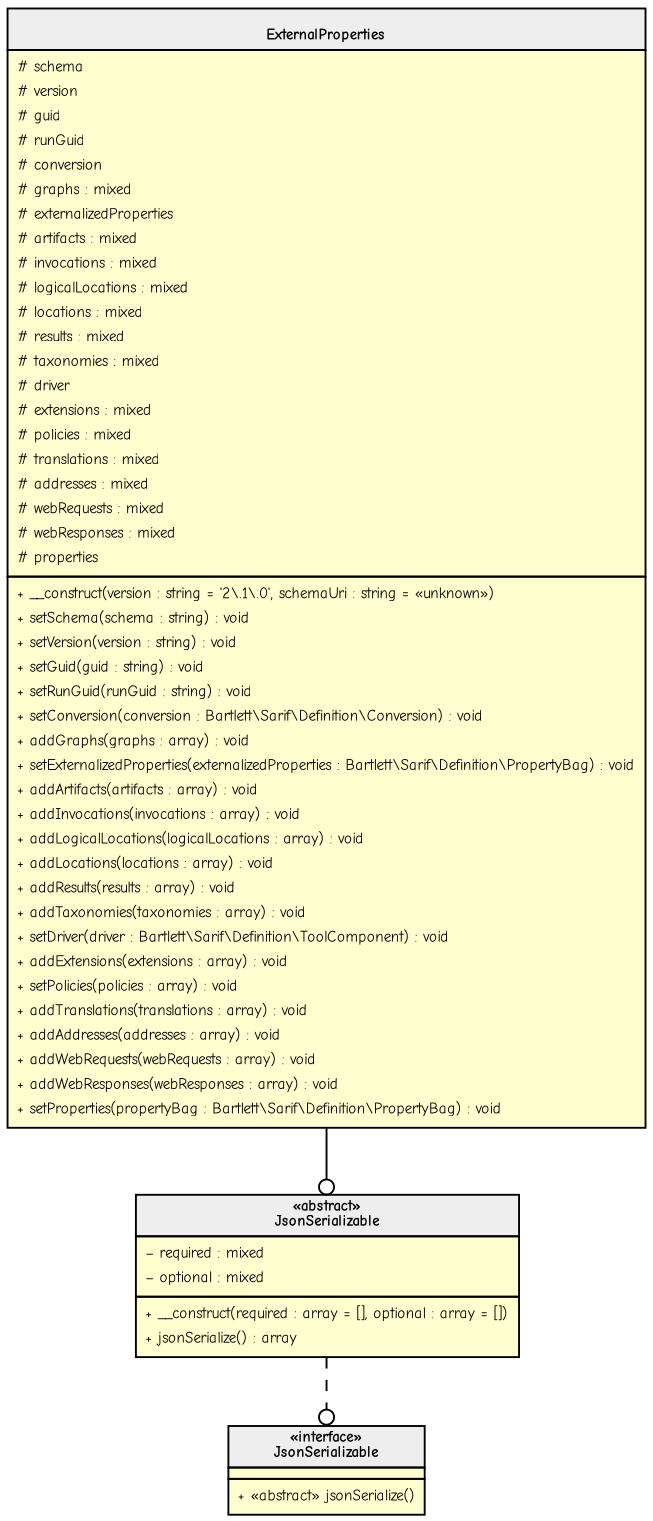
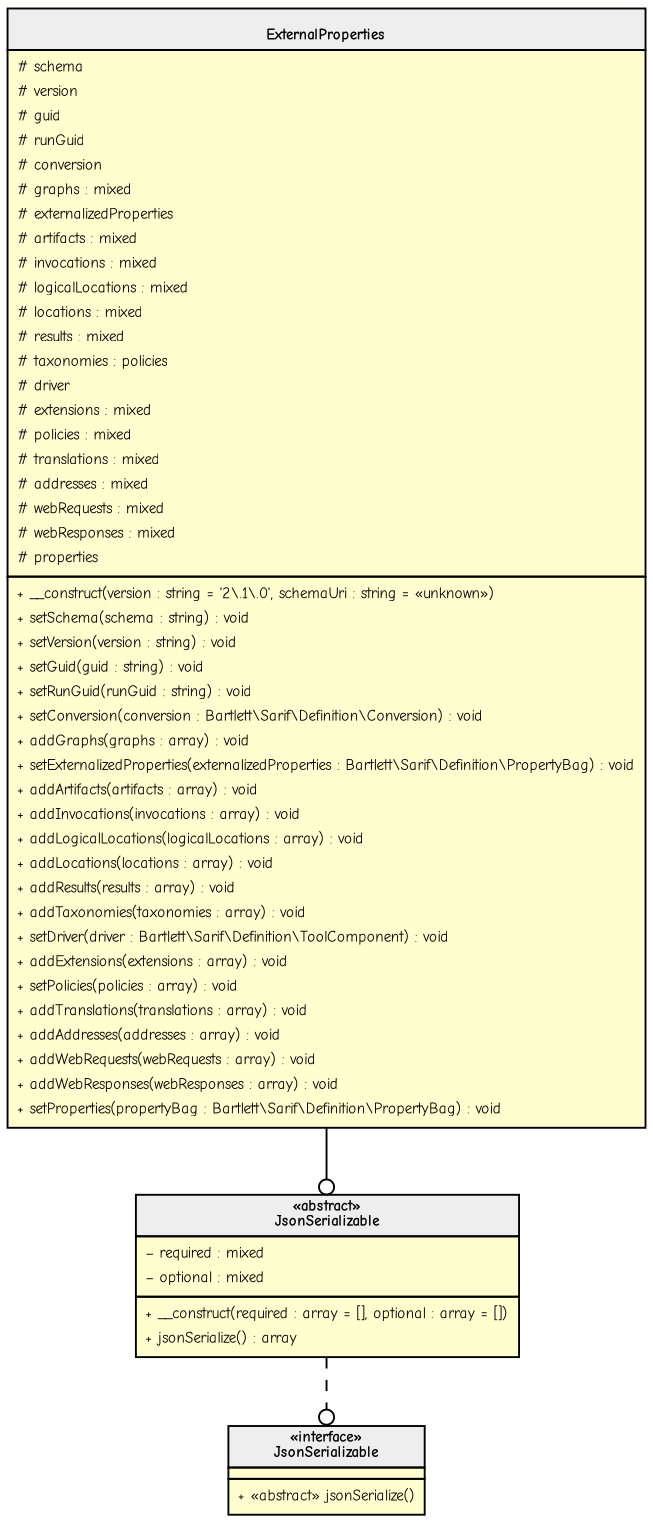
(89, 361) -> (92, 361)
